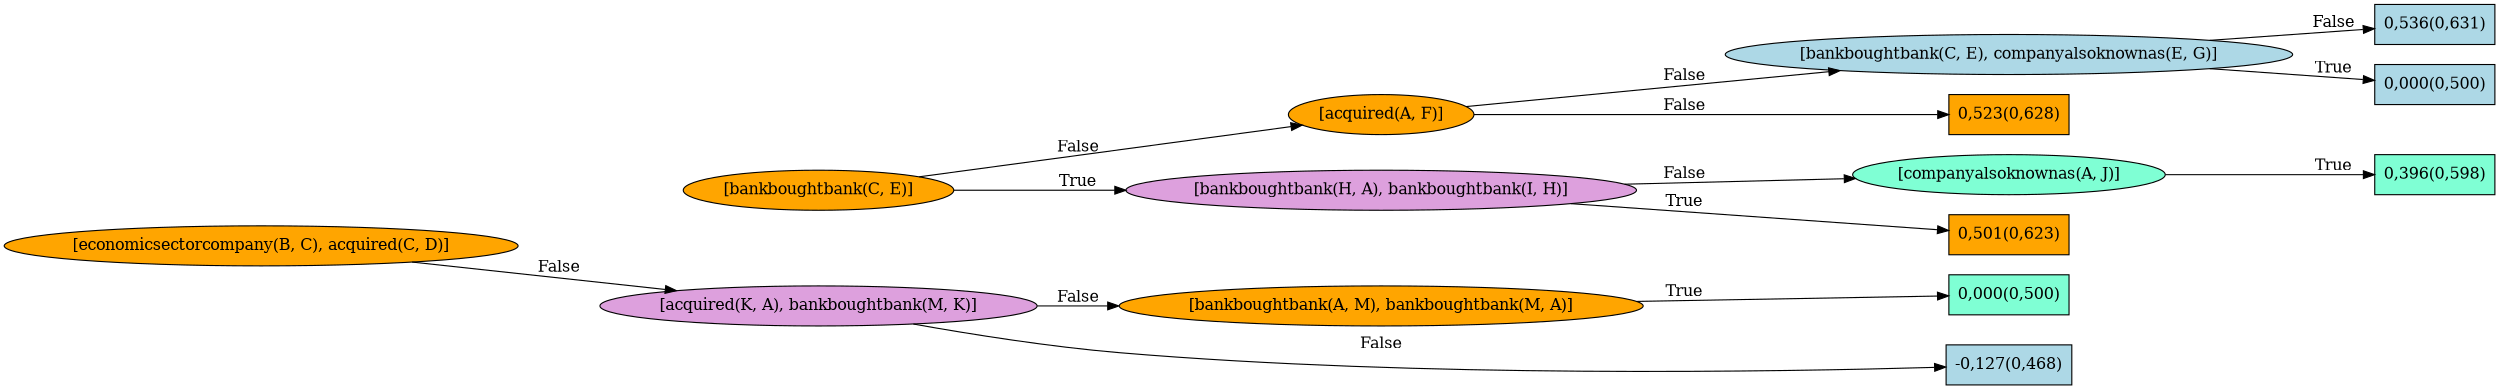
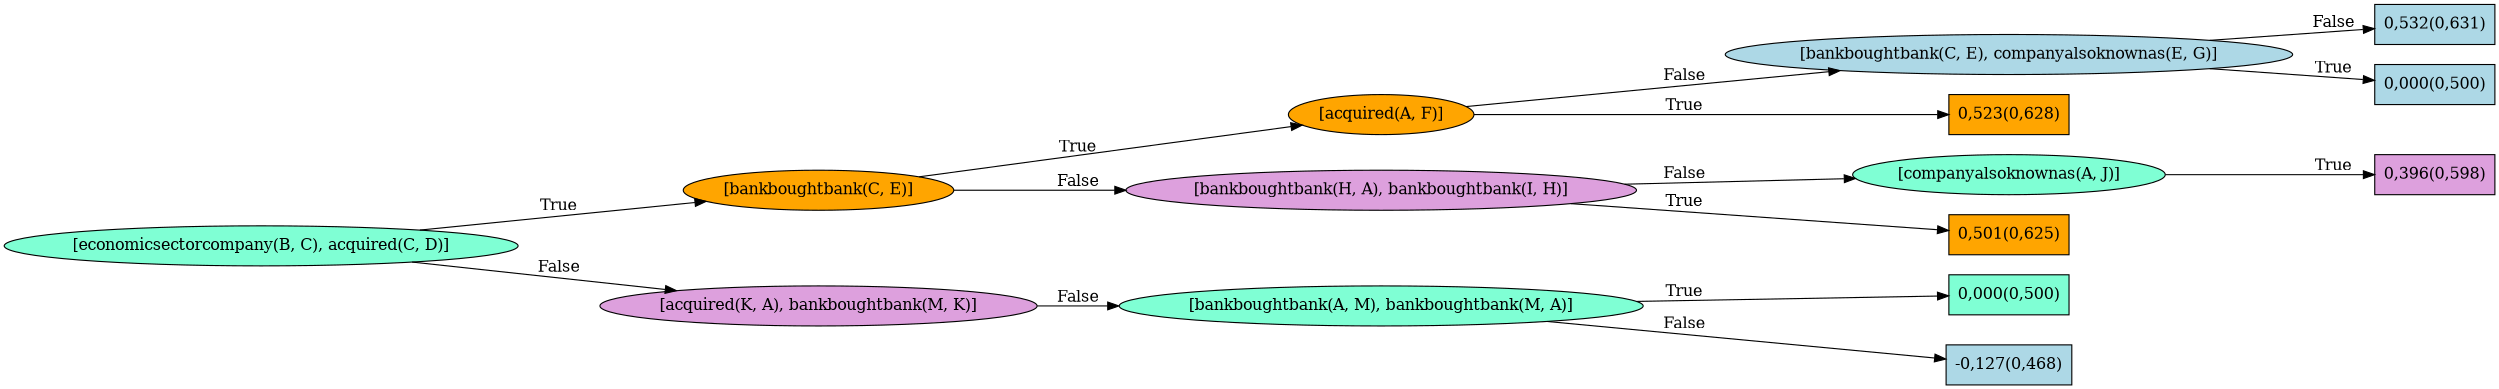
(2435, 24) -> (2435, 24)
(1684, 106) -> (1684, 106)
(1078, 147) -> (1078, 147)
(2435, 175) -> (2435, 175)
(1078, 182) -> (1078, 182)
none -> (557, 216)
(2009, 235) -> (2009, 235)
(261, 246) -> (261, 246)
(1381, 306) -> (1381, 306)
(1423, 368) -> (1741, 340)
